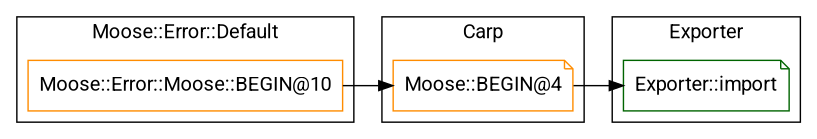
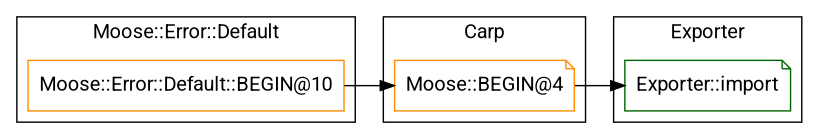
(185, 86) -> (186, 86)
